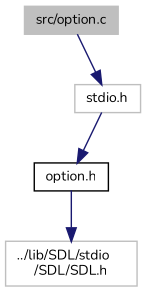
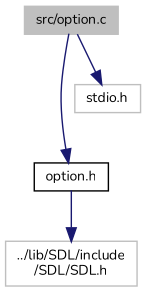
(93, 132) -> (61, 91)
(71, 264) -> (71, 264)
